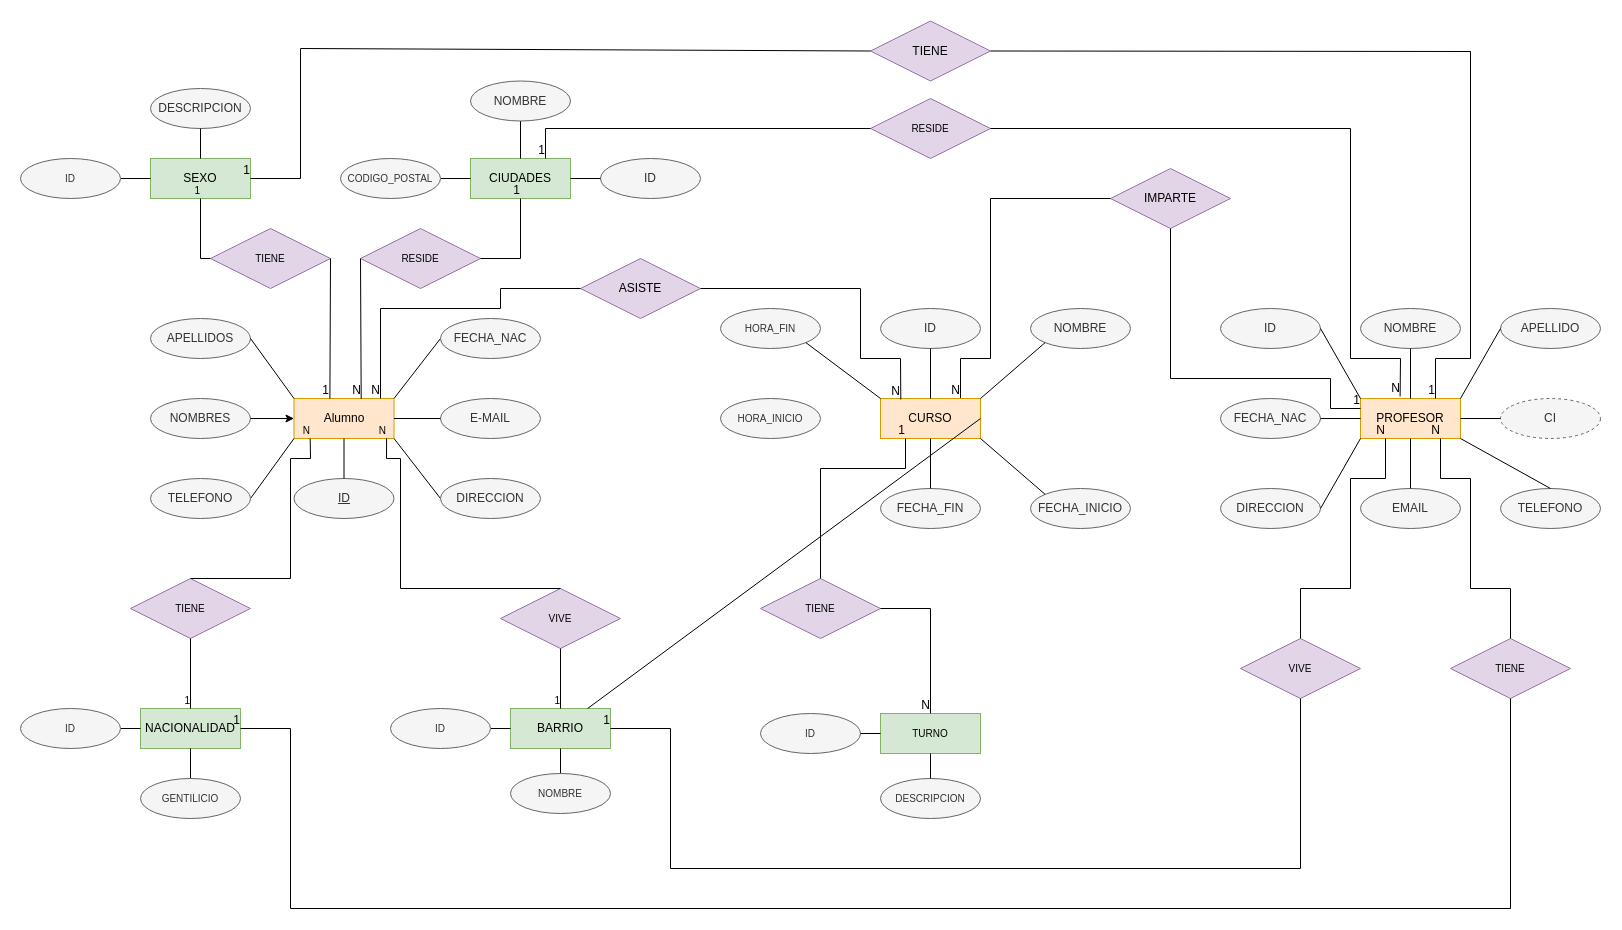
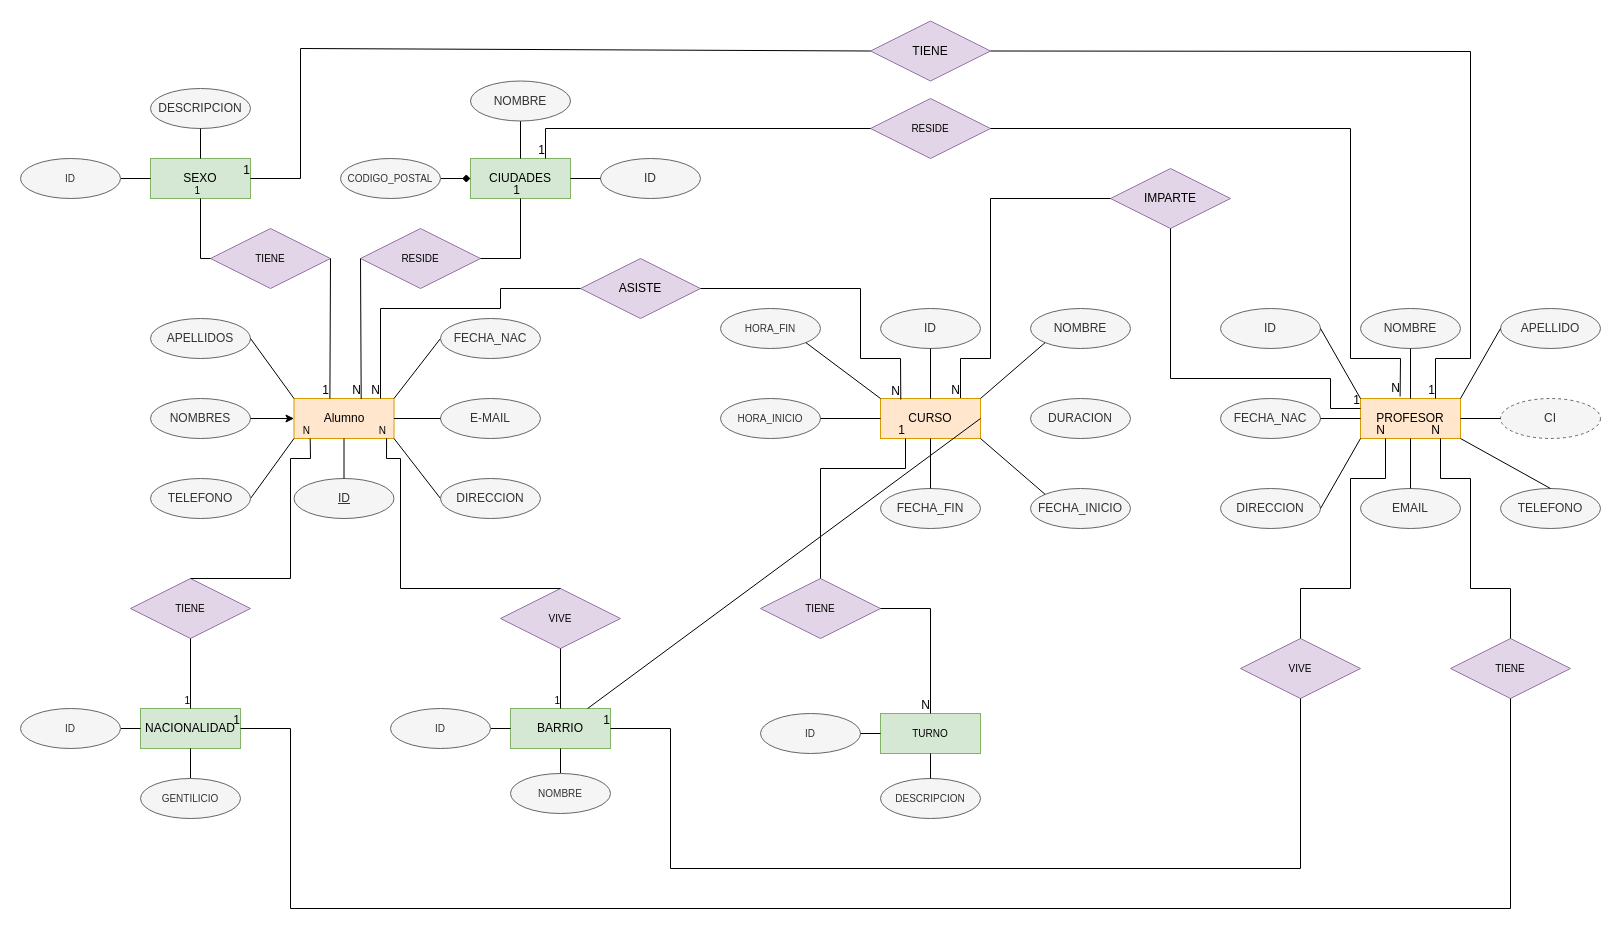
(466, 179) -> (462, 179)
none -> (851, 419)
none -> (1081, 419)
